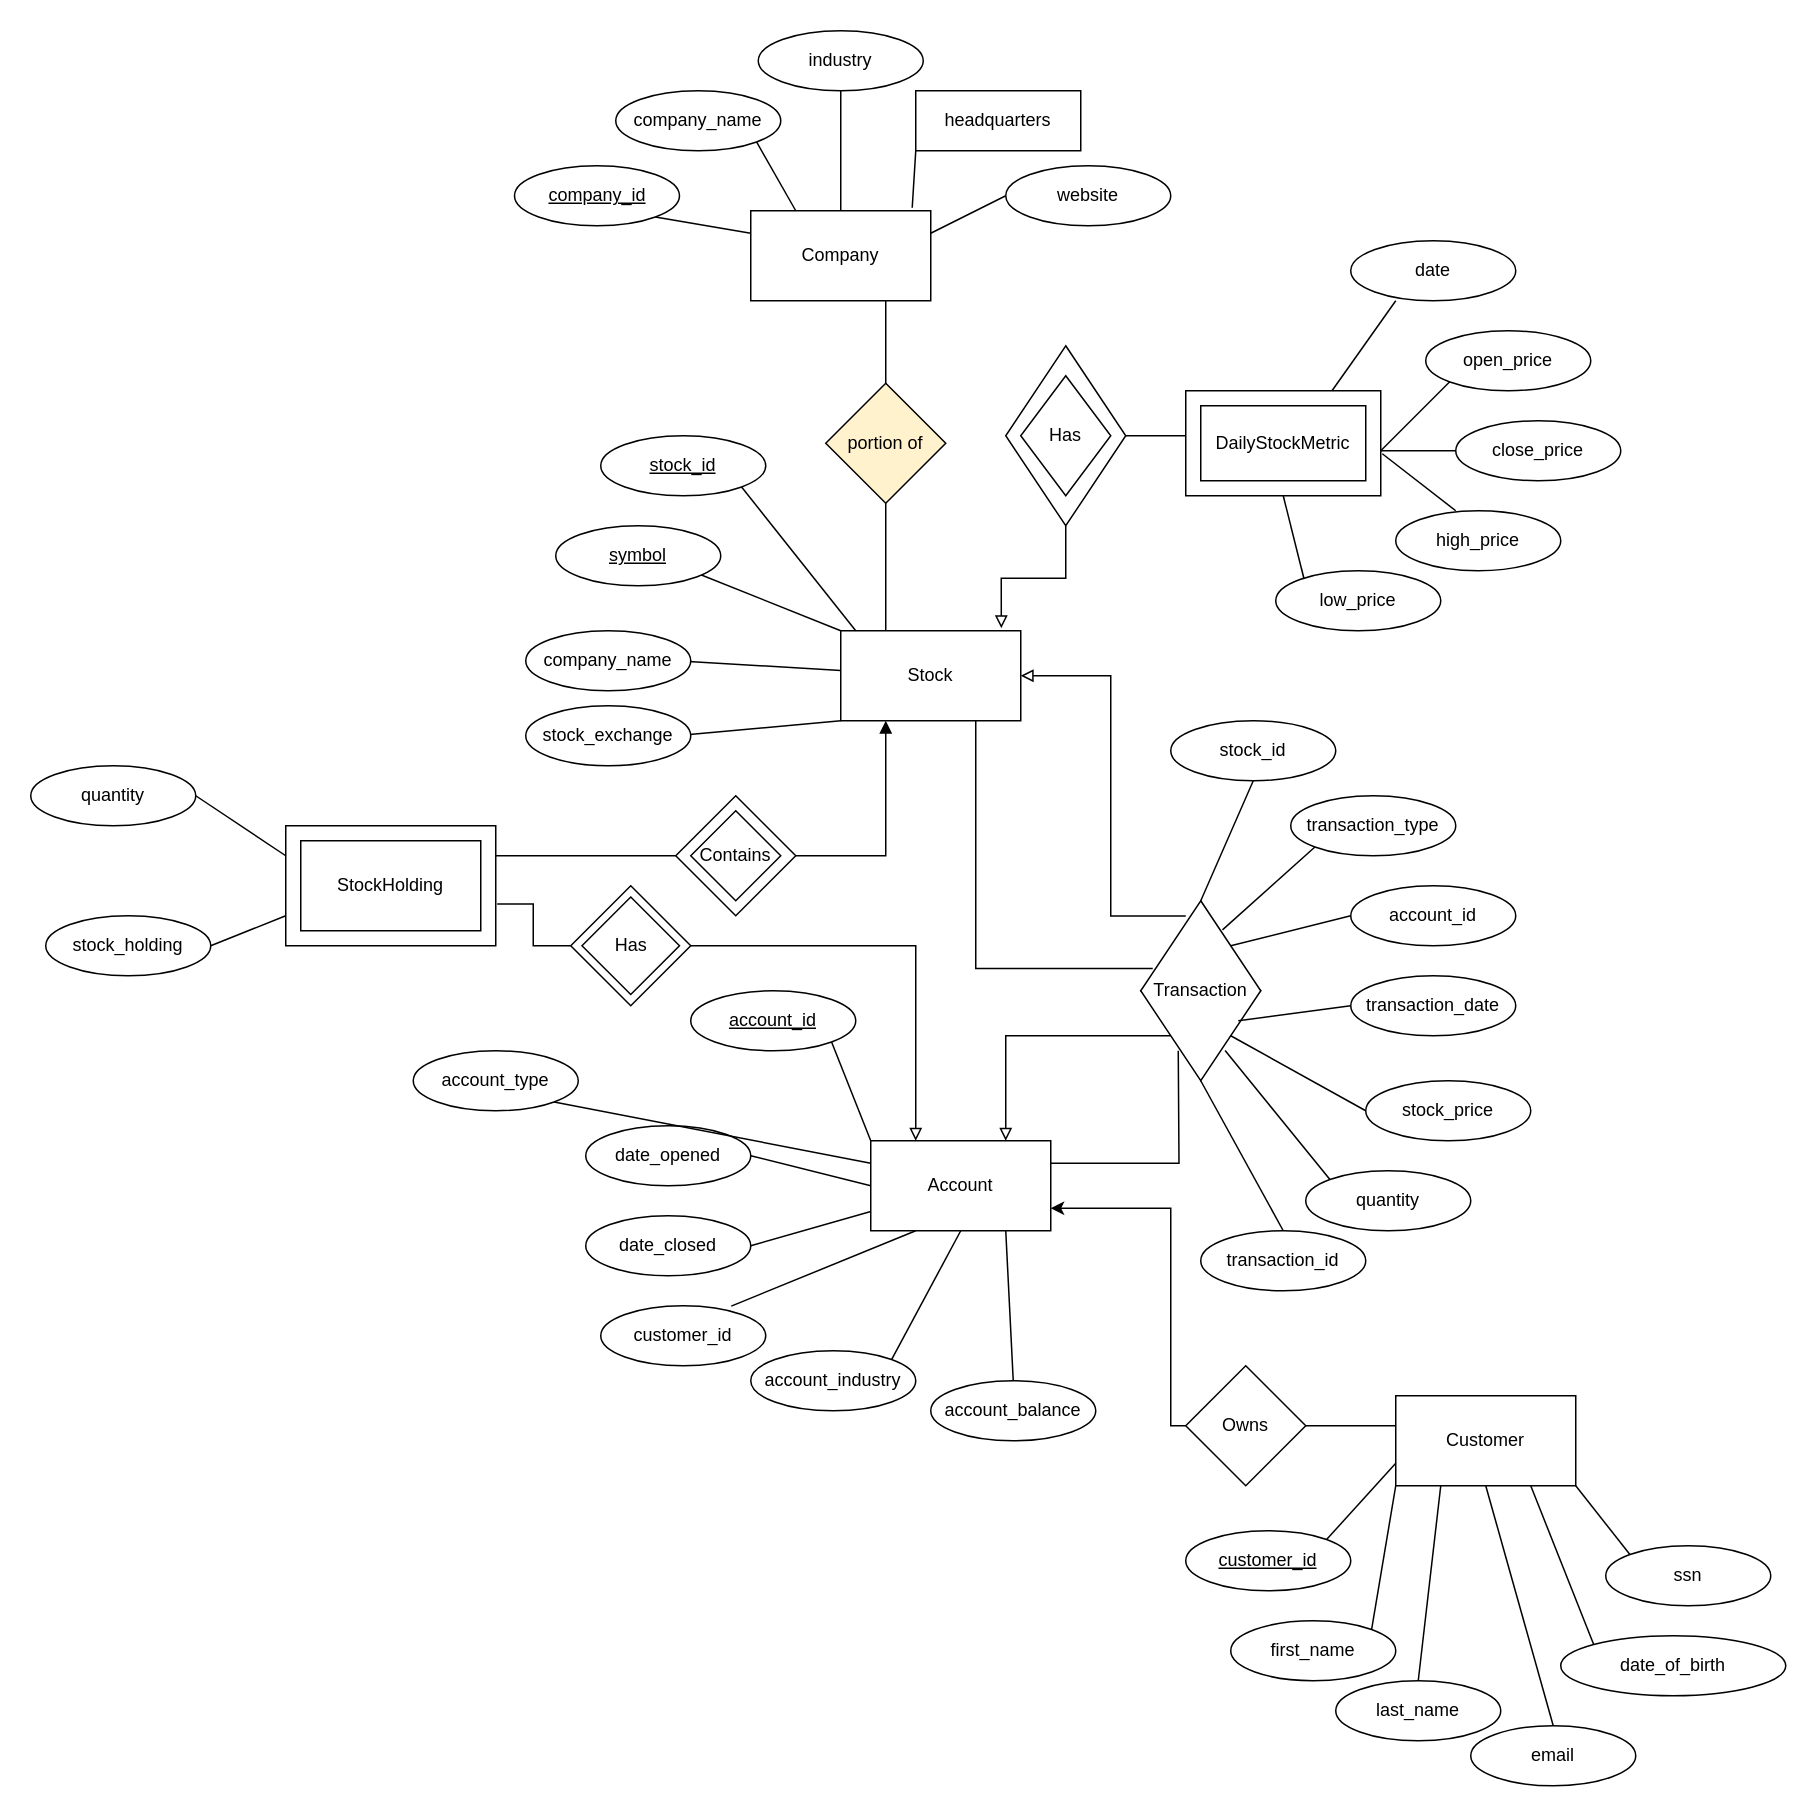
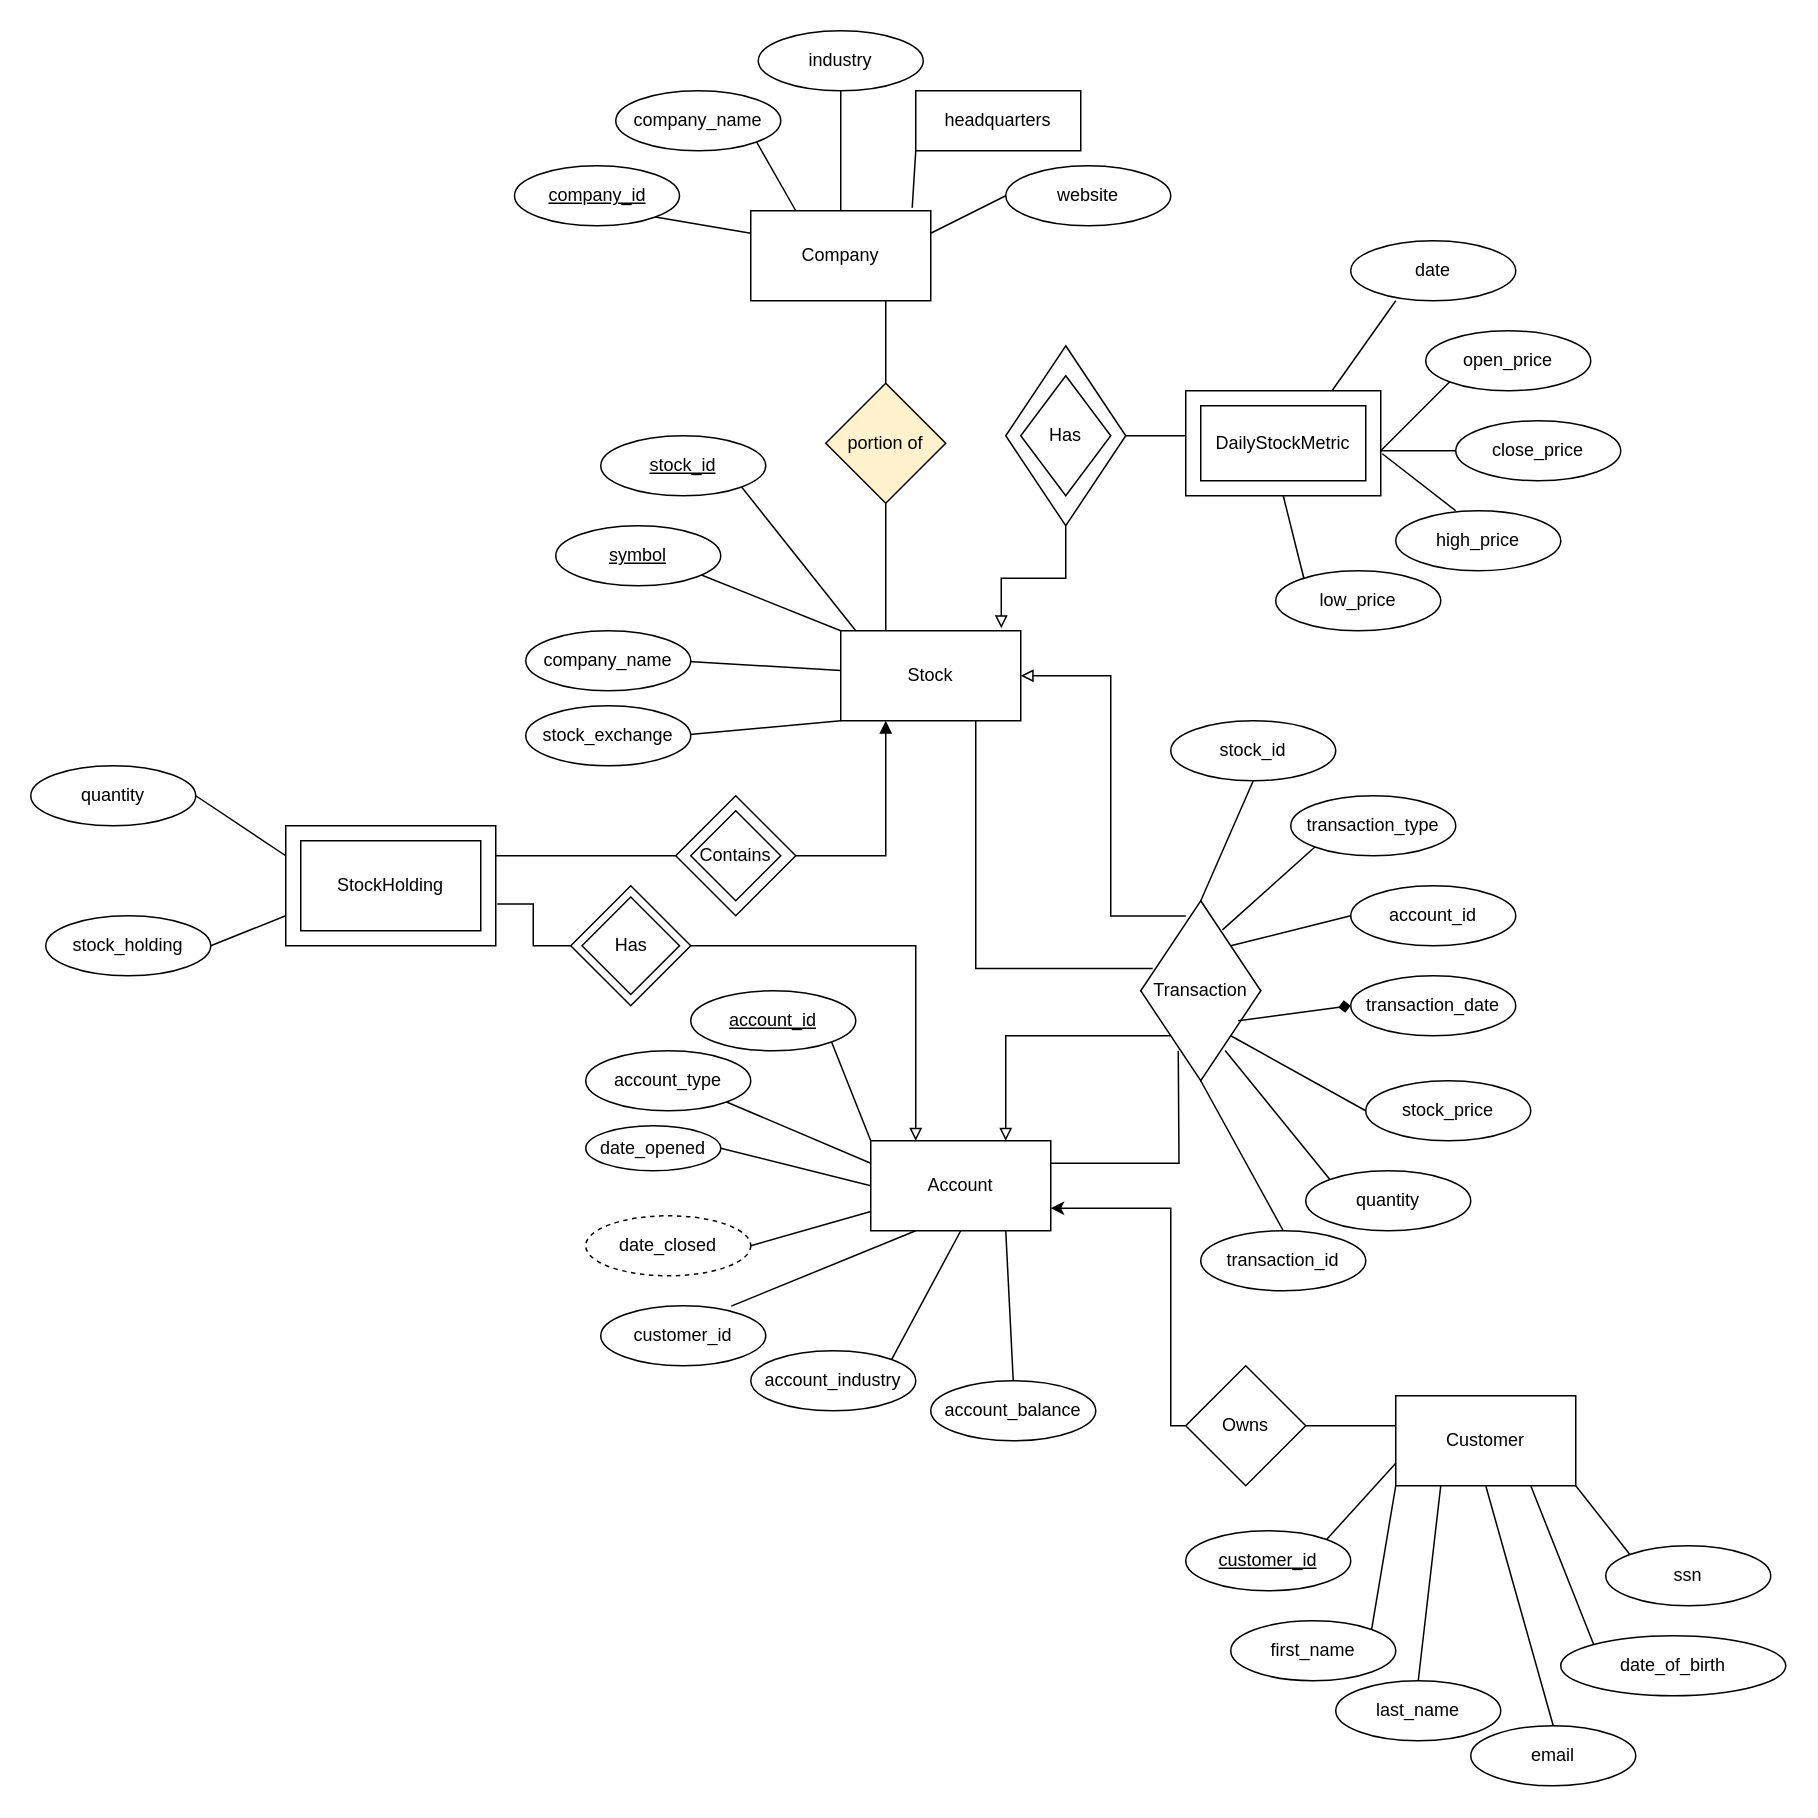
(1344, 1007) -> (1338, 1007)
(496, 1081) -> (668, 1081)
(668, 1156) -> (653, 1148)
(668, 1246) -> (668, 1246)
